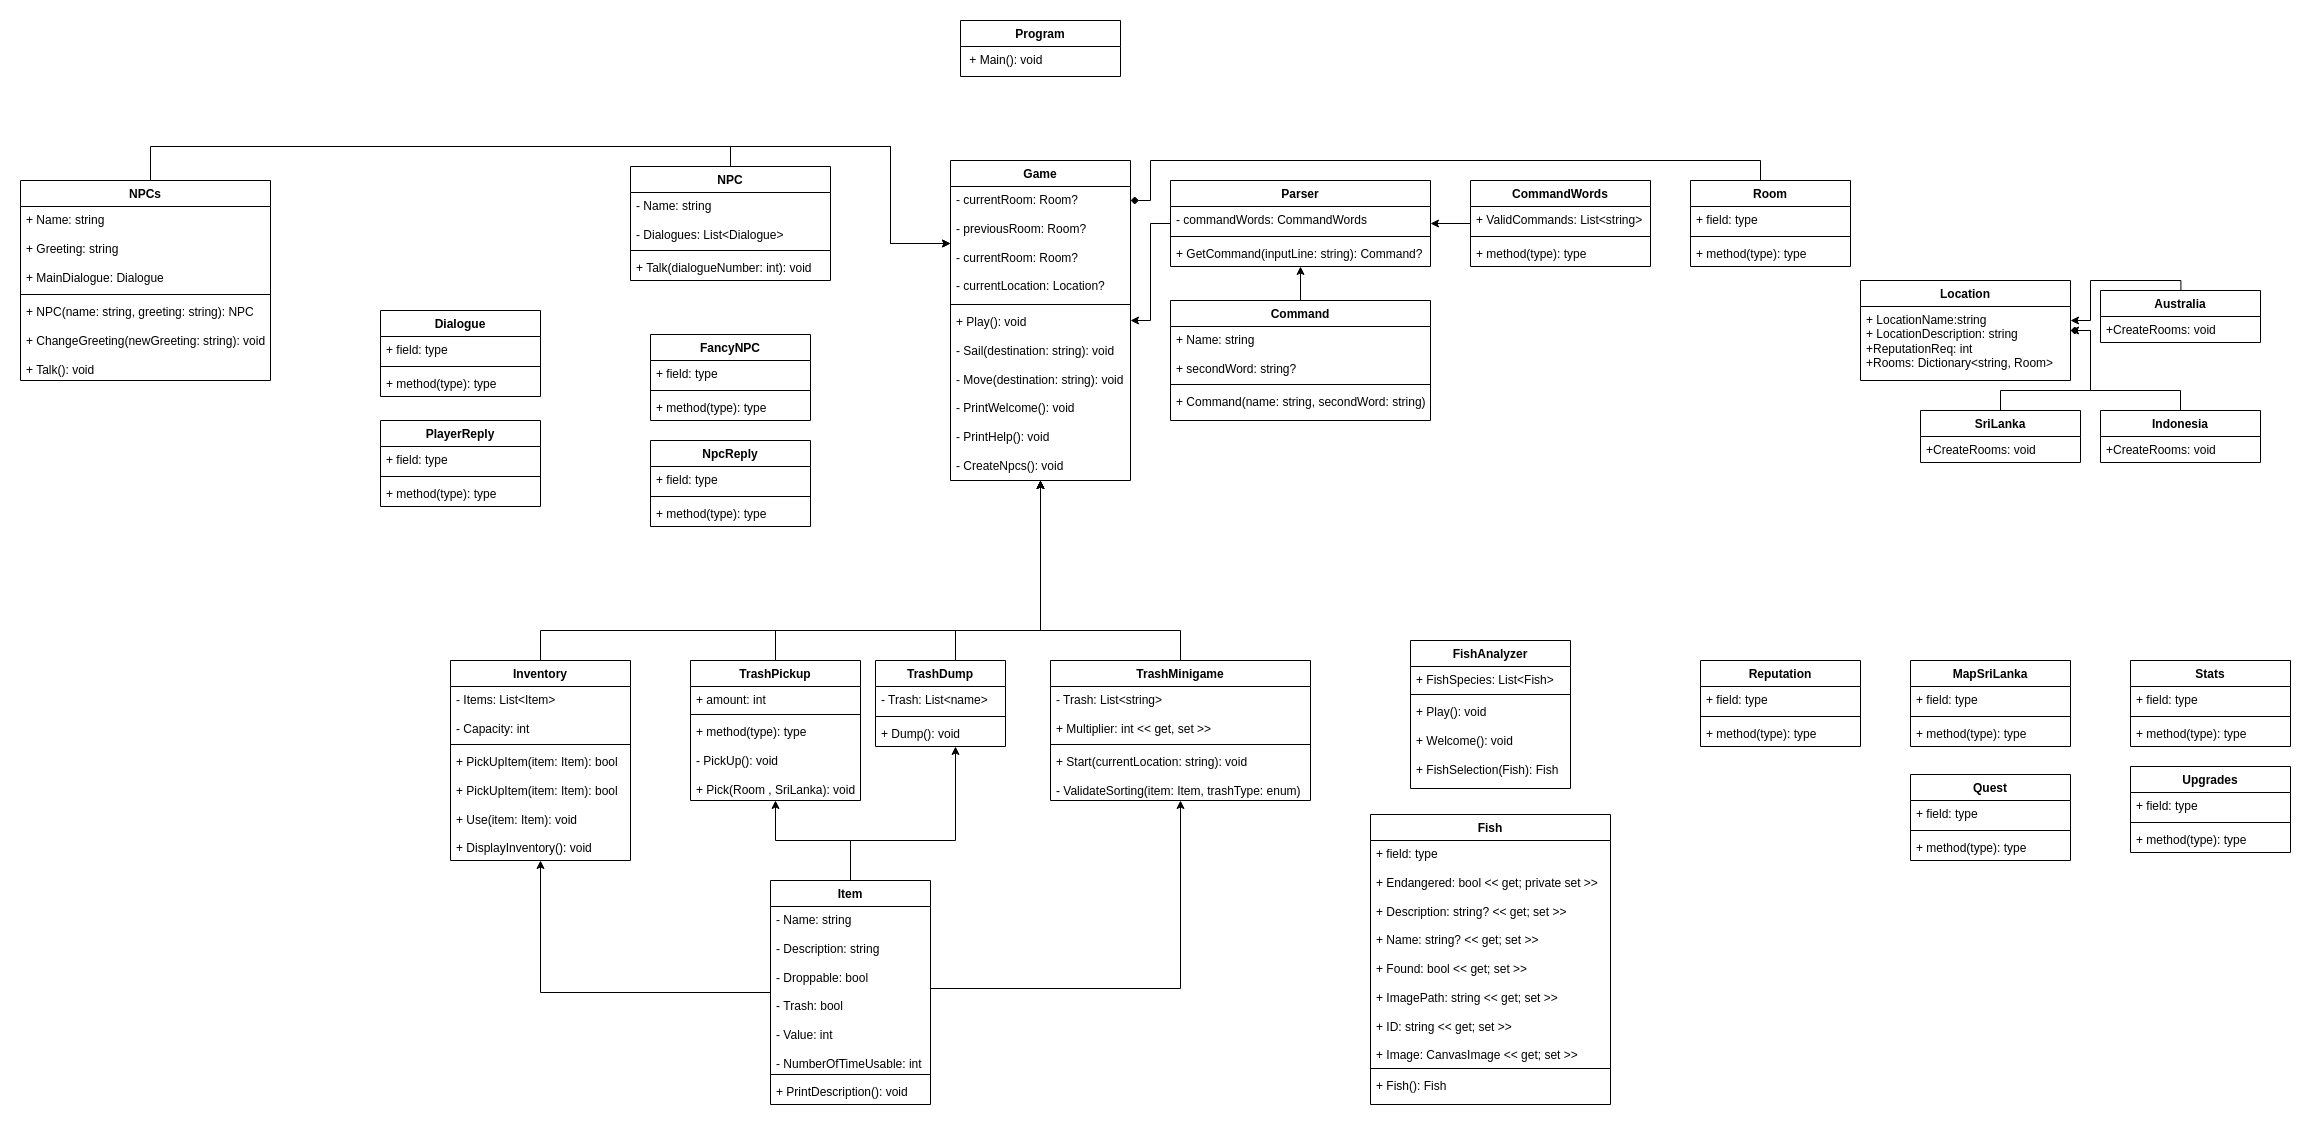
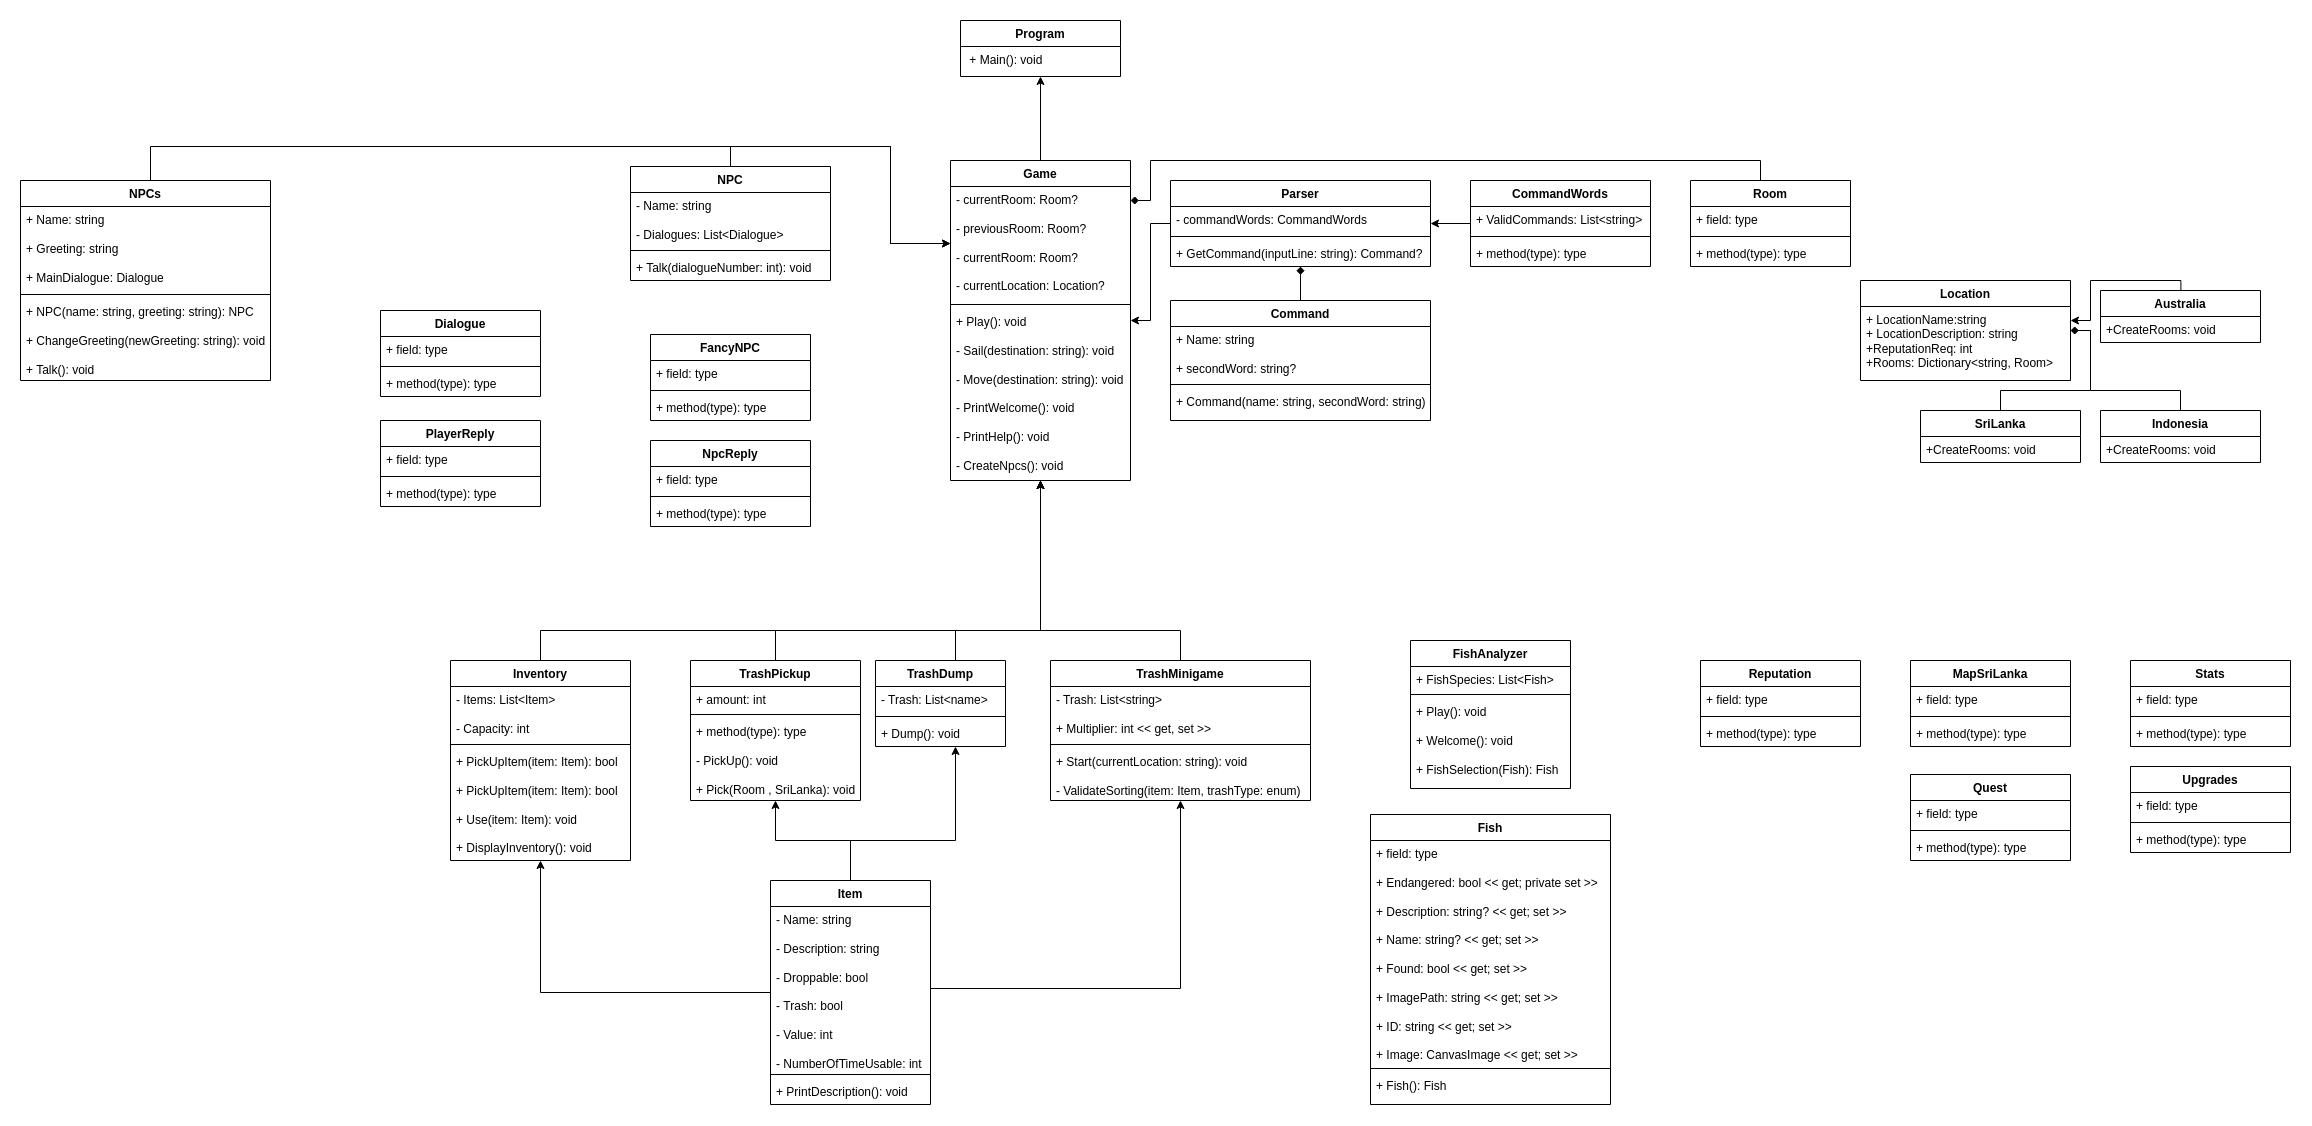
none -> (1041, 122)
(1301, 274) -> (1301, 275)
(2077, 331) -> (2077, 331)
